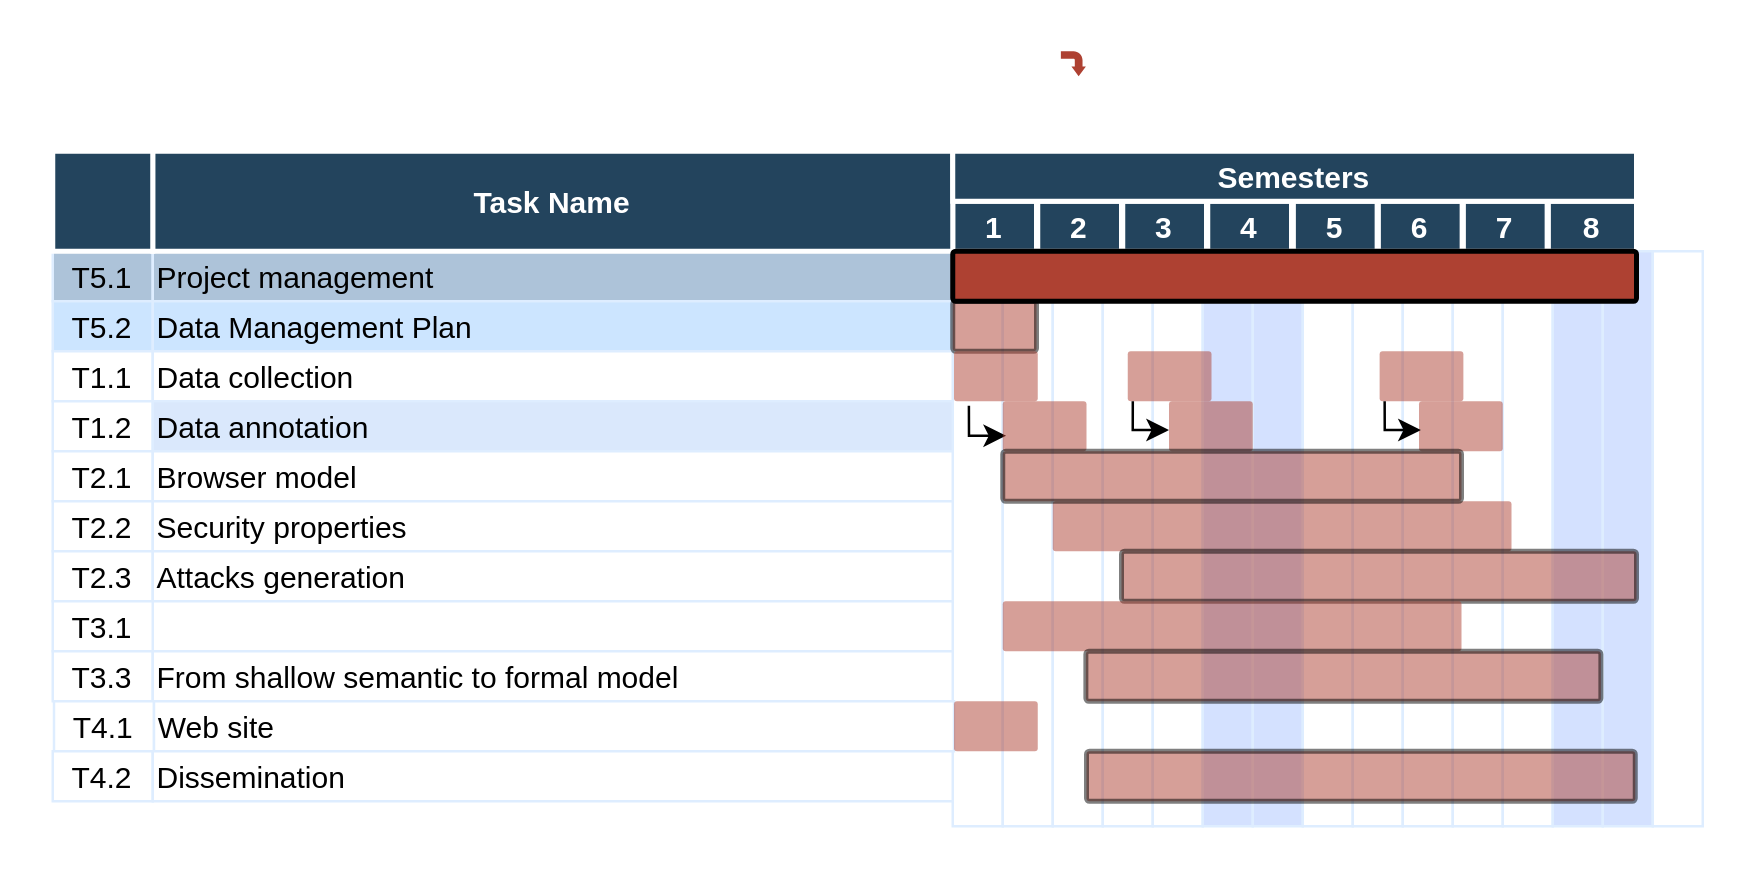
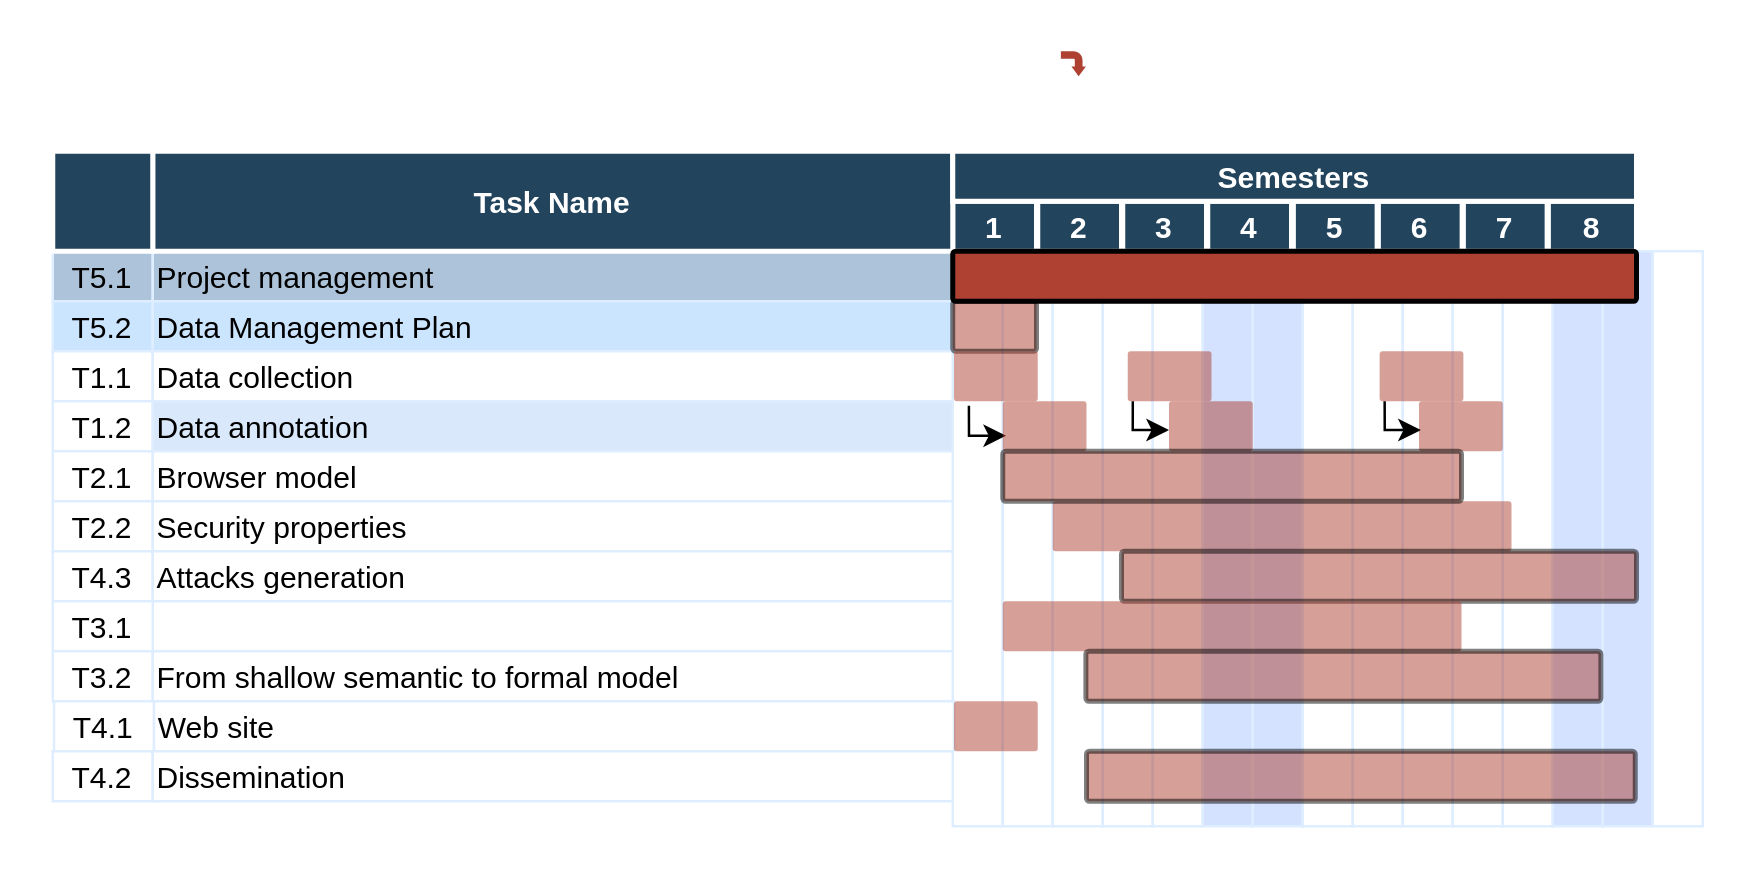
(101, 578) -> (101, 578)
(101, 678) -> (101, 678)
